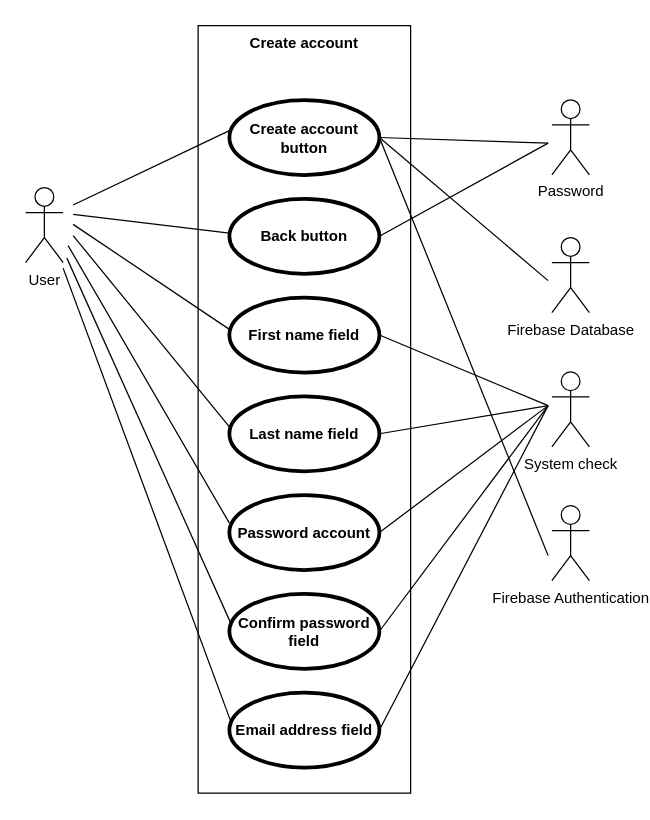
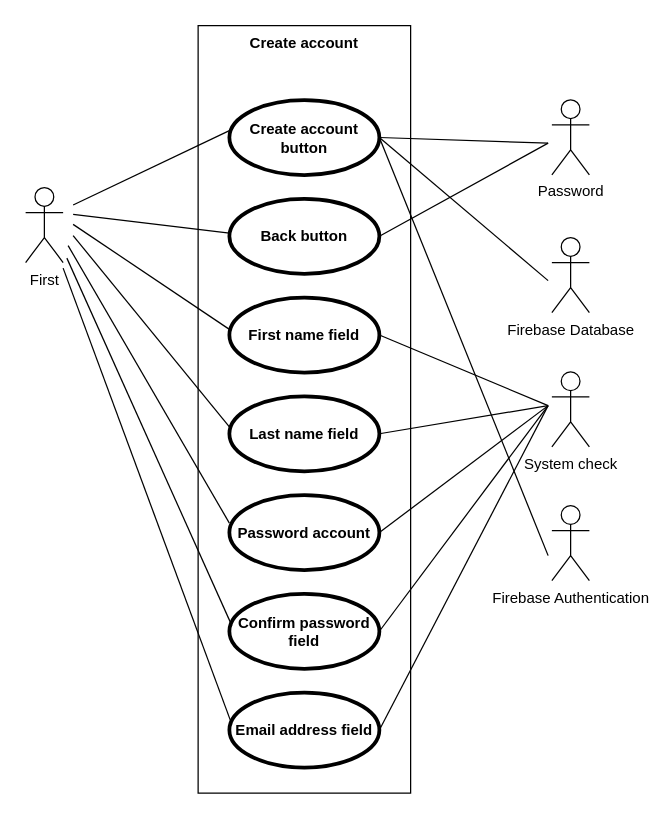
(45, 281) -> (45, 281)
